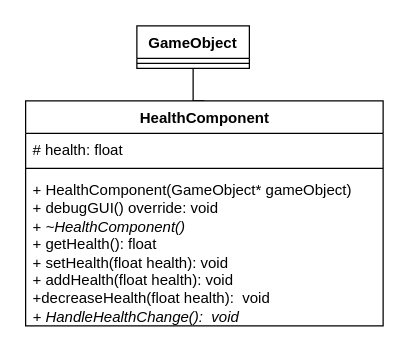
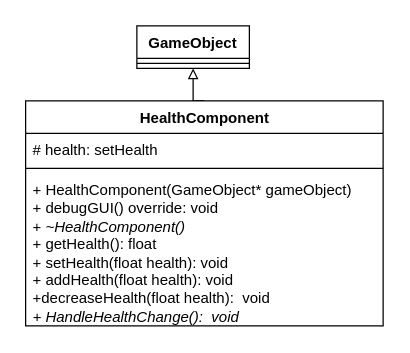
(193, 76) -> (193, 79)
(86, 150) -> (103, 150)
